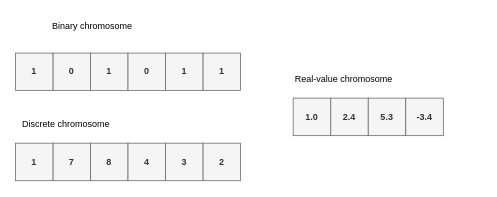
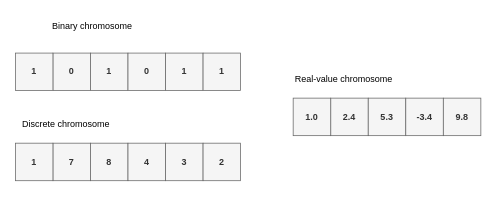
none -> (462, 117)
